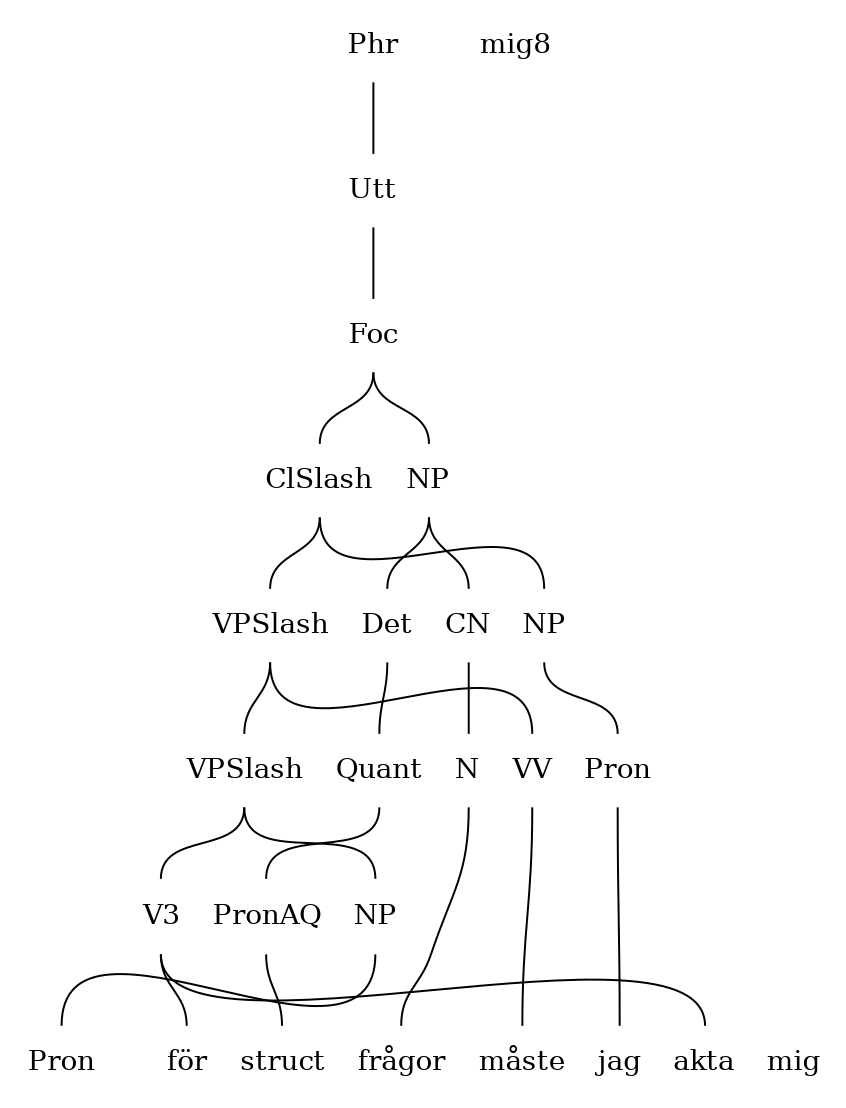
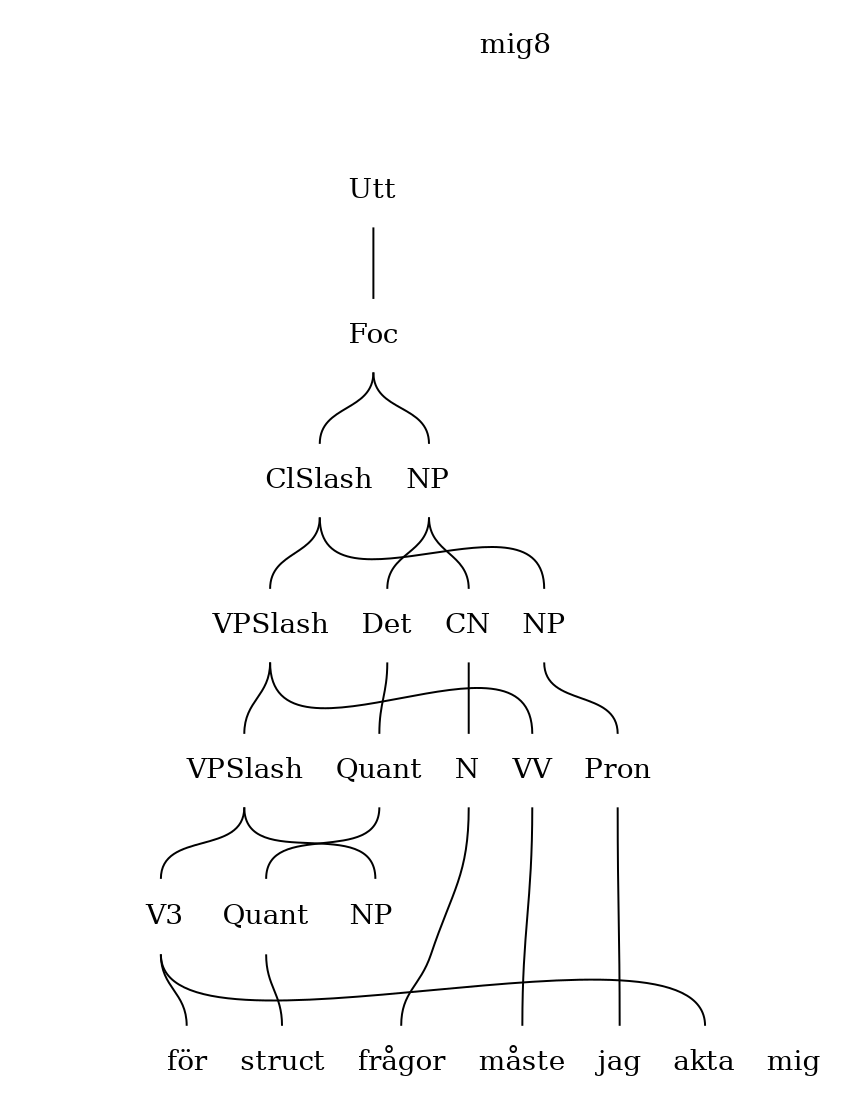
(373, 46) -> none
(267, 916) -> (266, 916)
(62, 1063) -> none
